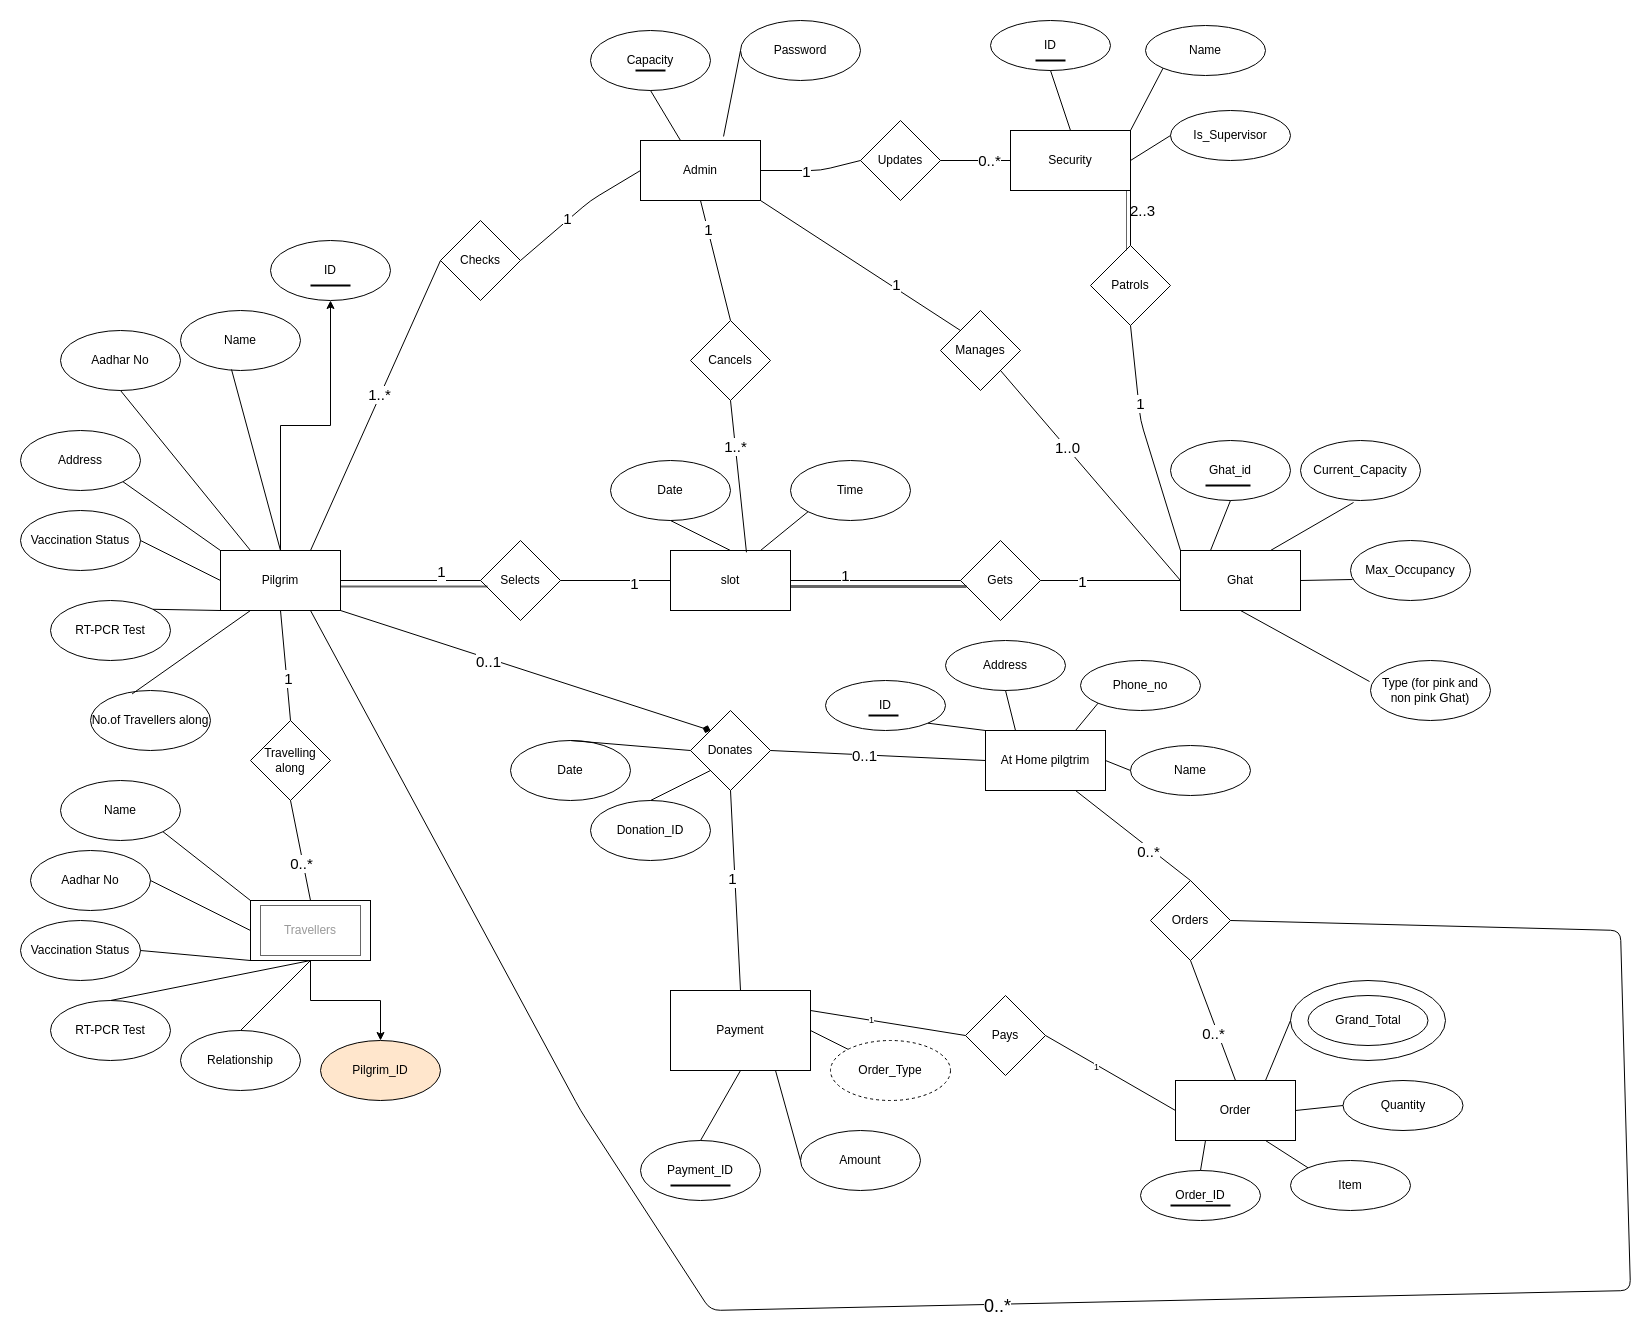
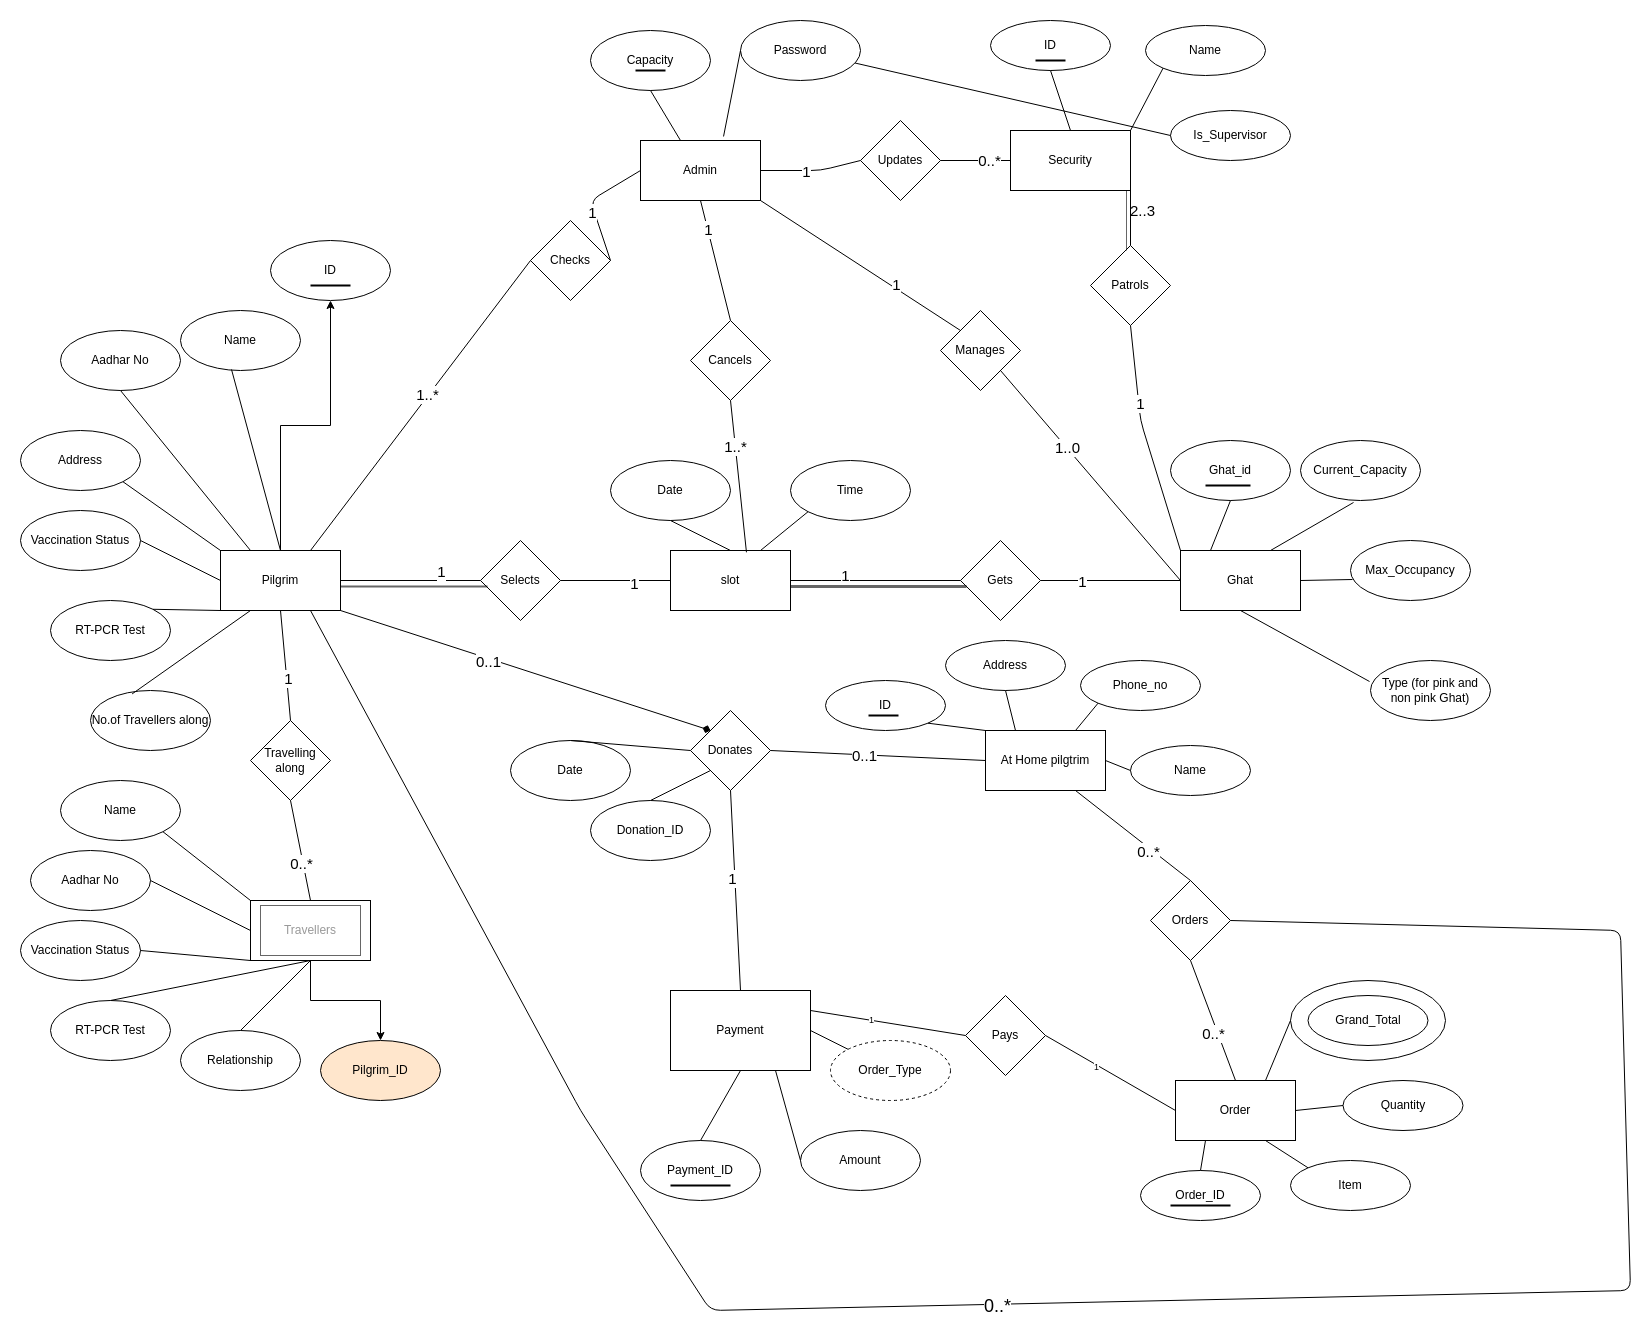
(1151, 148) -> (1013, 99)
(481, 261) -> (571, 261)
